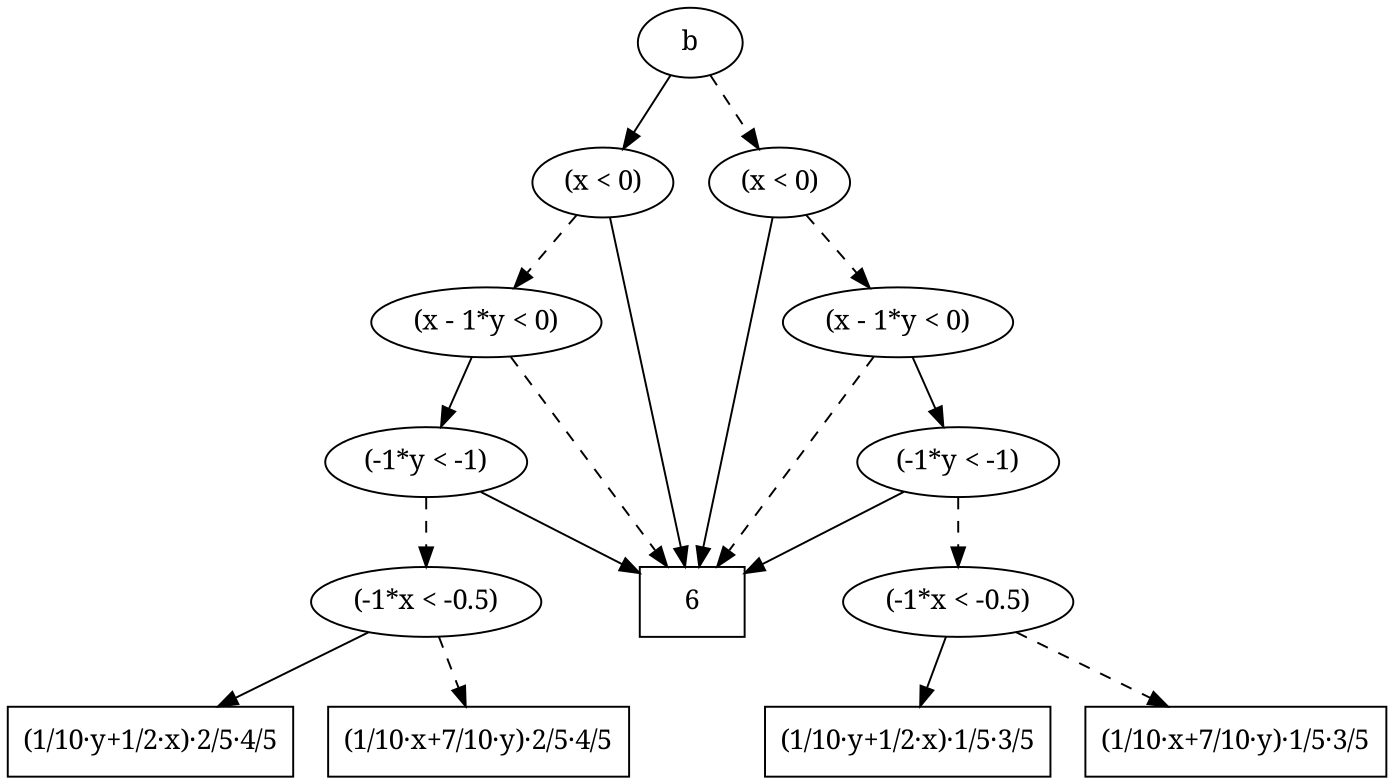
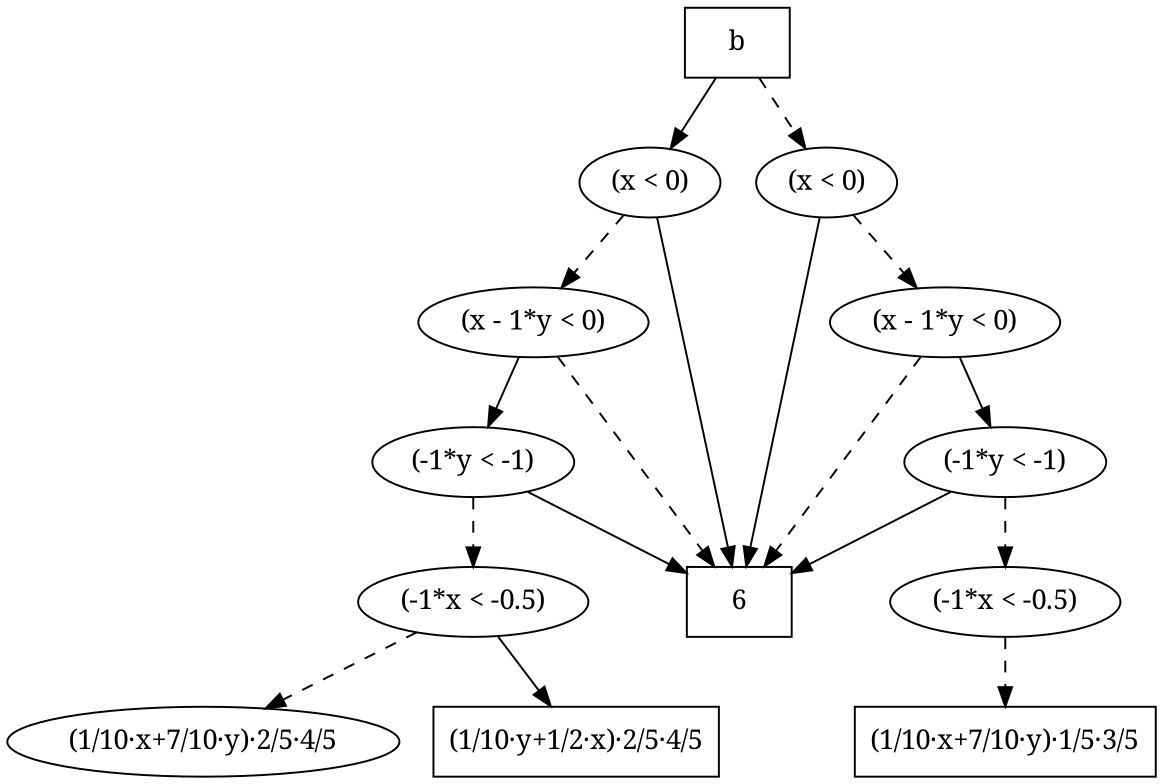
(690, 43) -> (737, 43)
(479, 742) -> (203, 742)
(908, 742) -> none
